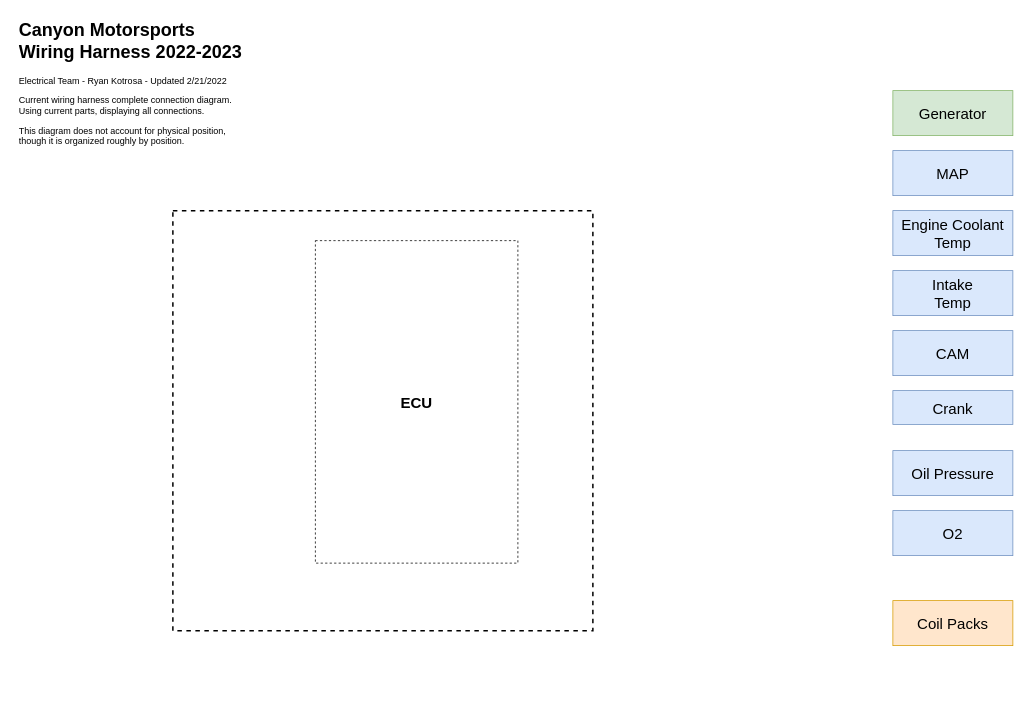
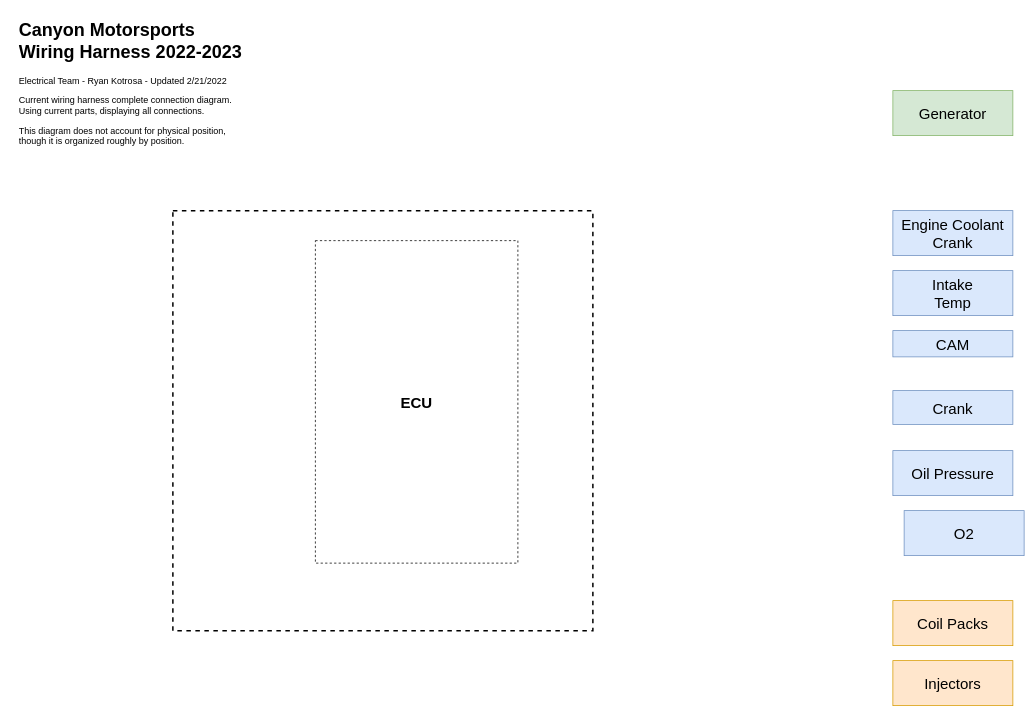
(953, 173) -> none
(953, 233) -> (953, 233)
(953, 353) -> (953, 344)
(953, 533) -> (964, 533)
none -> (953, 683)
